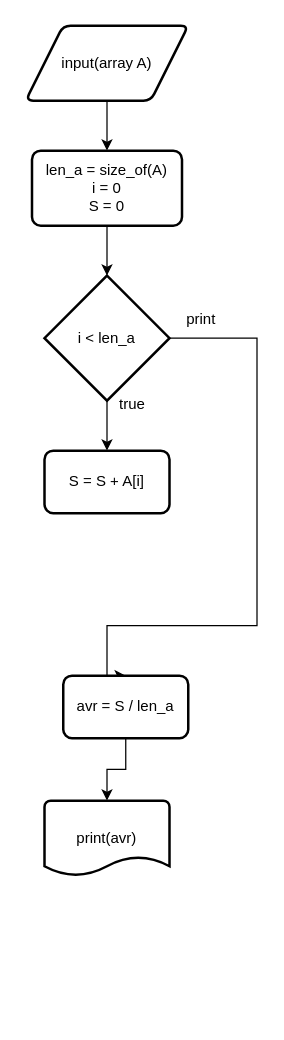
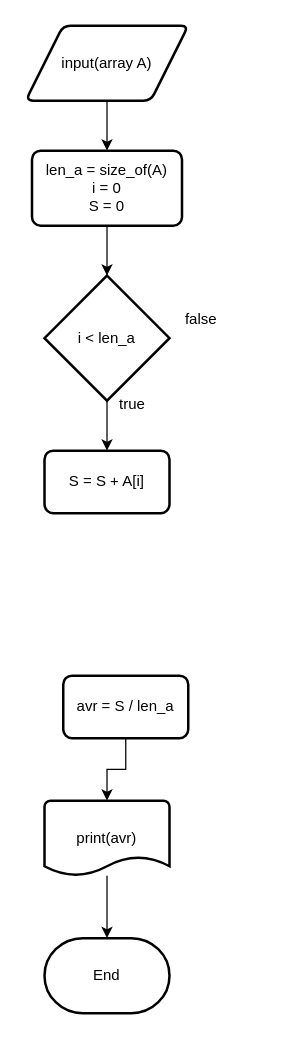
(201, 319) -> (201, 319)
(257, 537) -> none
none -> (107, 903)
none -> (107, 976)
